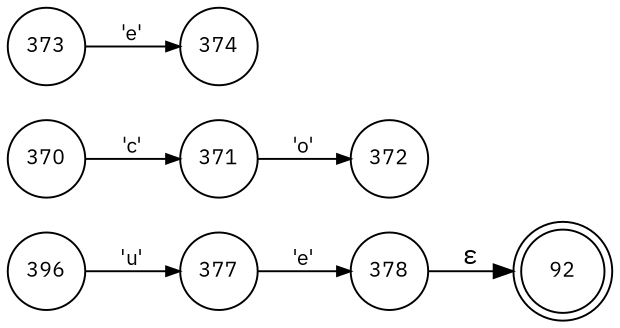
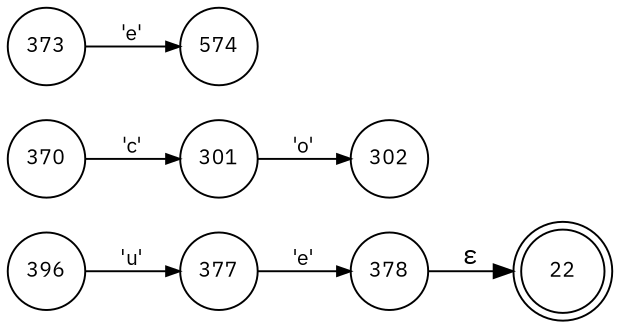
(219, 46) -> (219, 46)
(219, 159) -> (219, 159)
(389, 159) -> (389, 159)
(563, 271) -> (563, 271)
